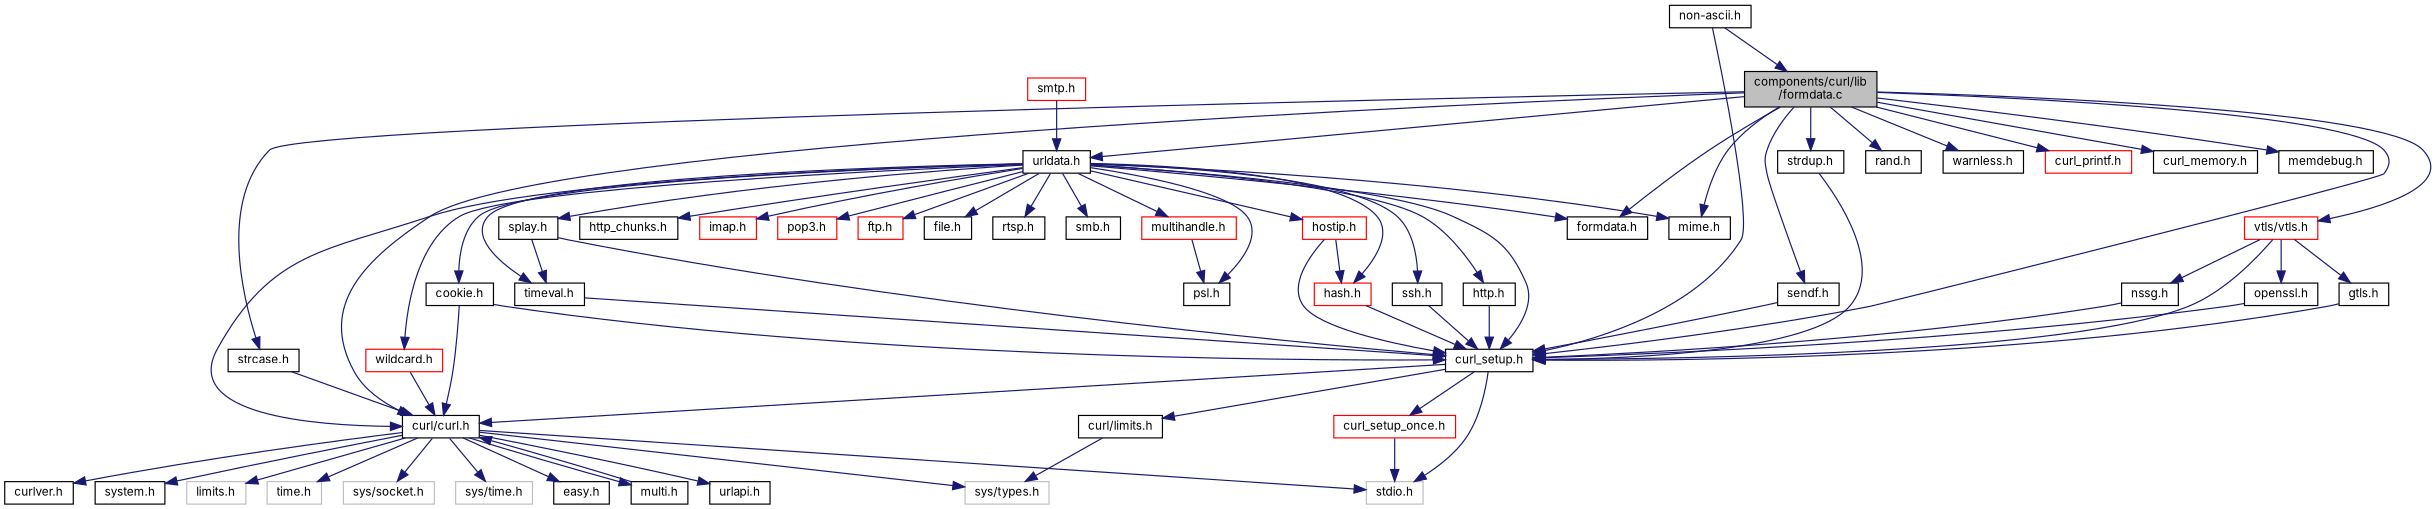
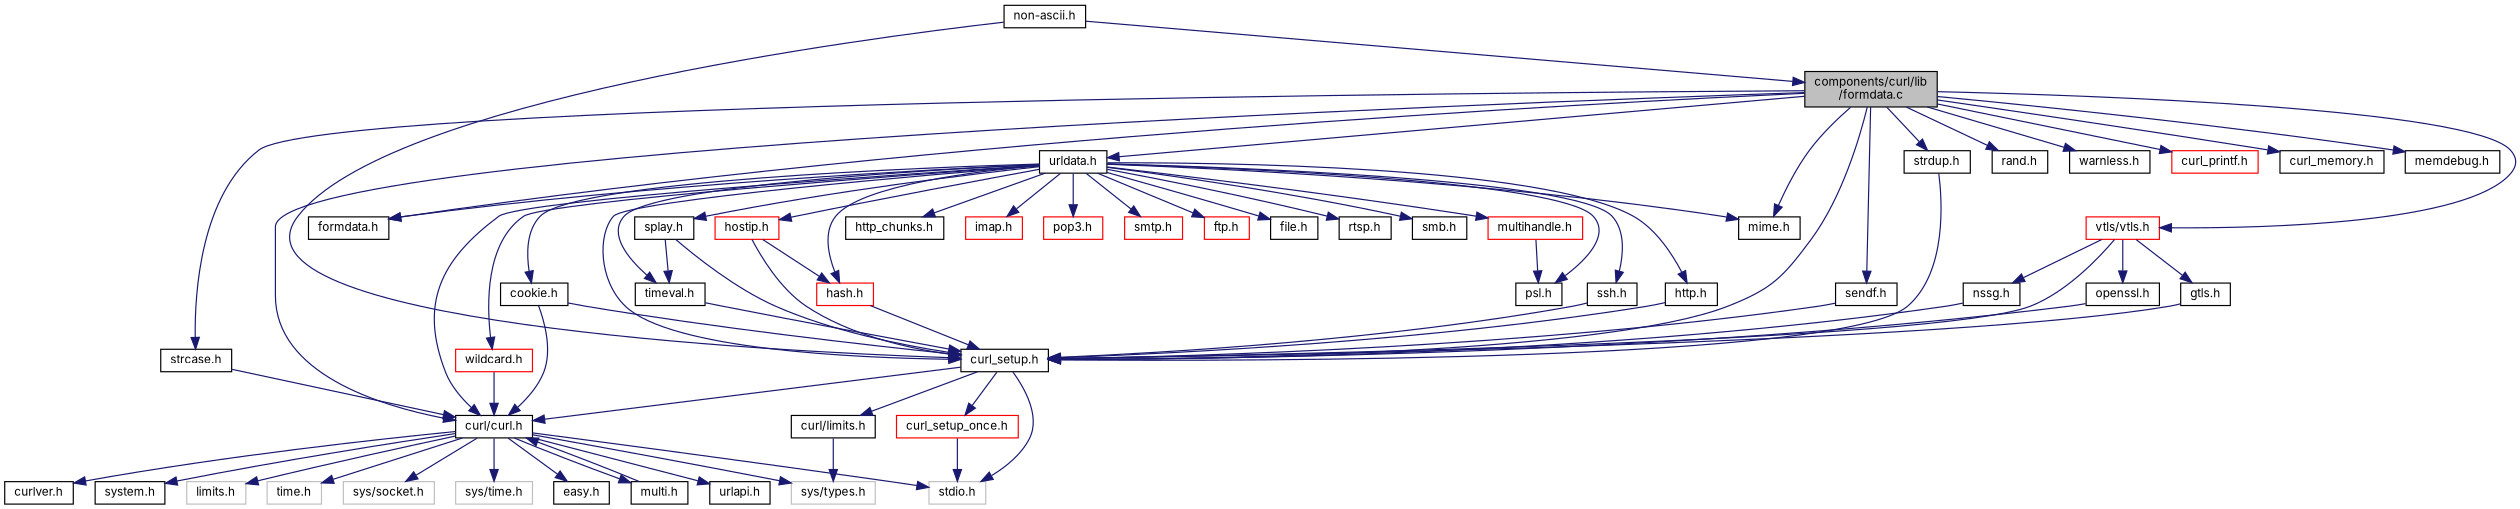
(1057, 120) -> (1109, 191)
